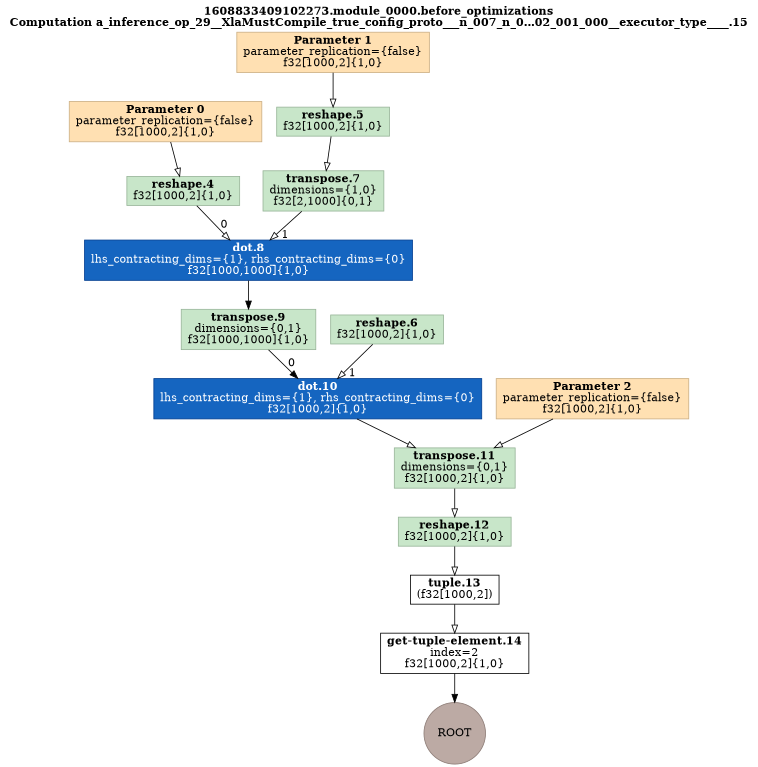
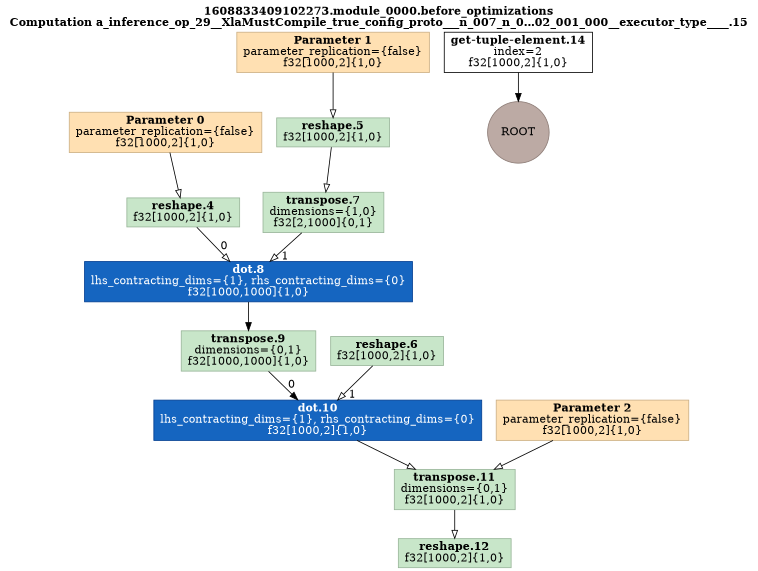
(455, 590) -> none
